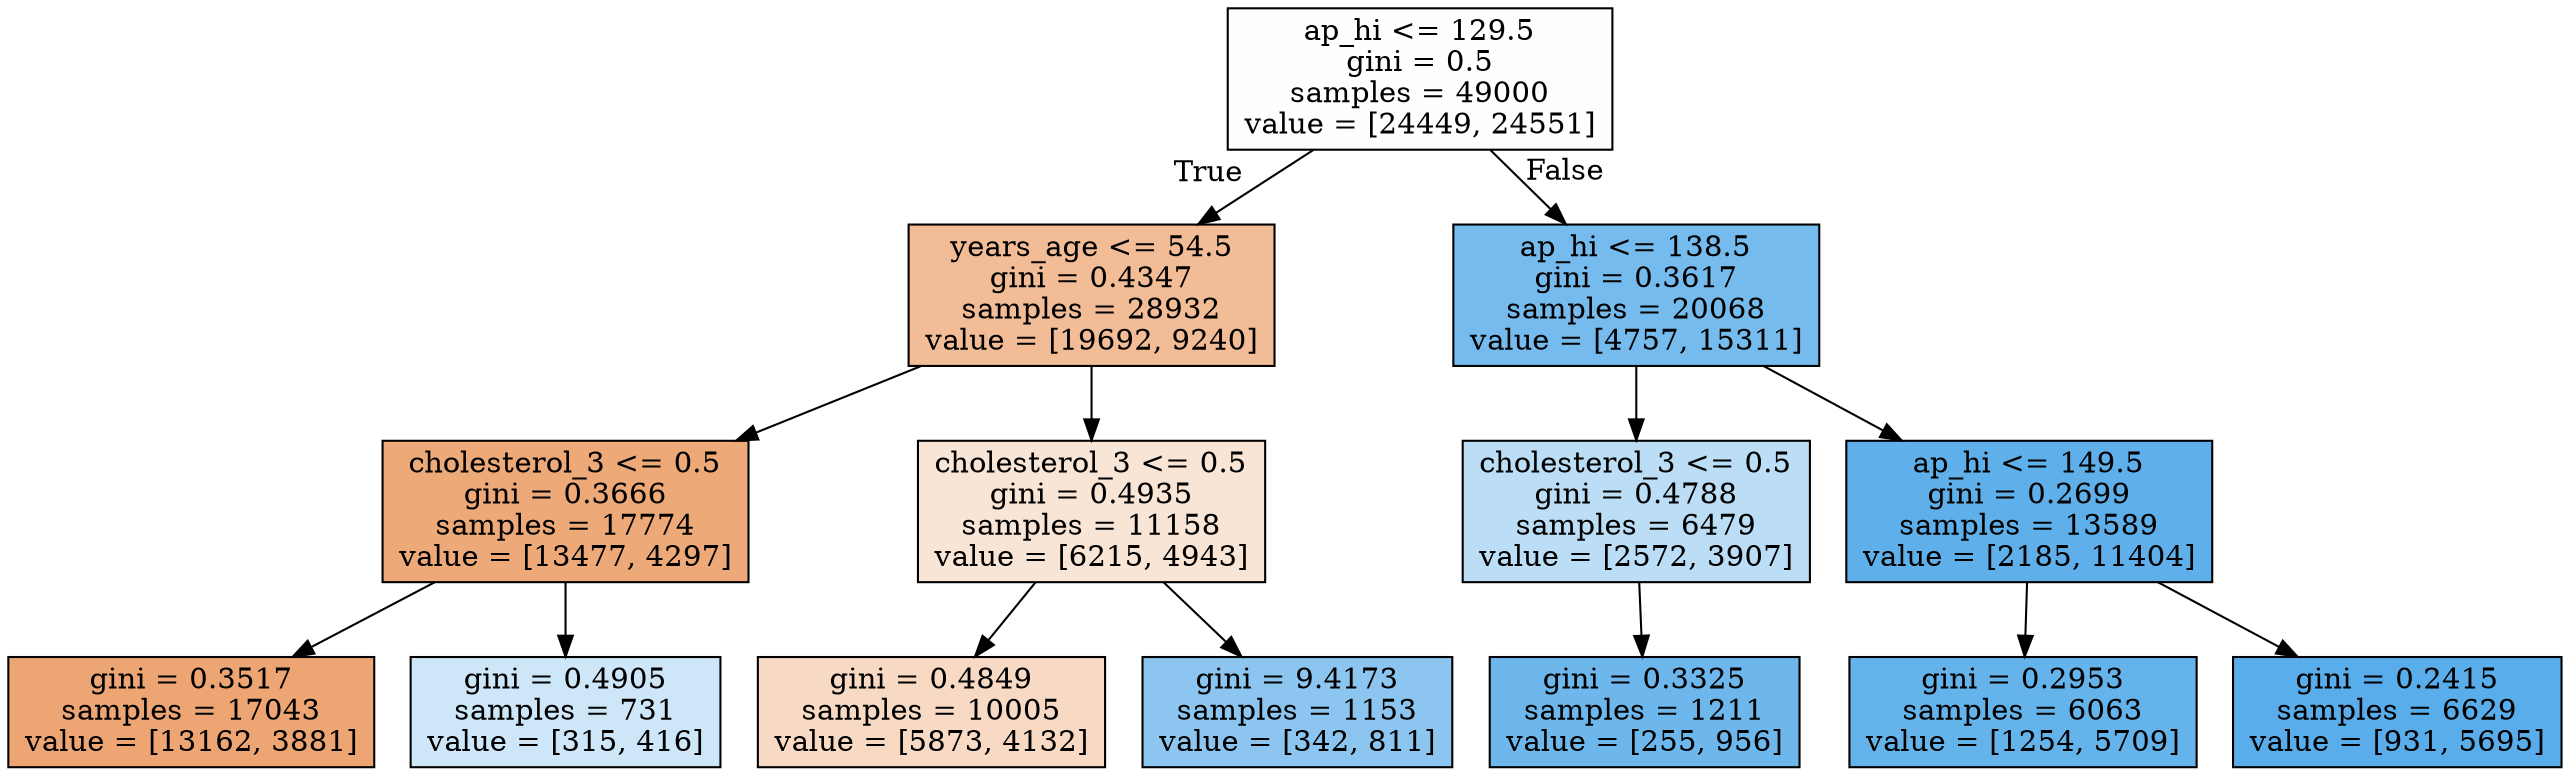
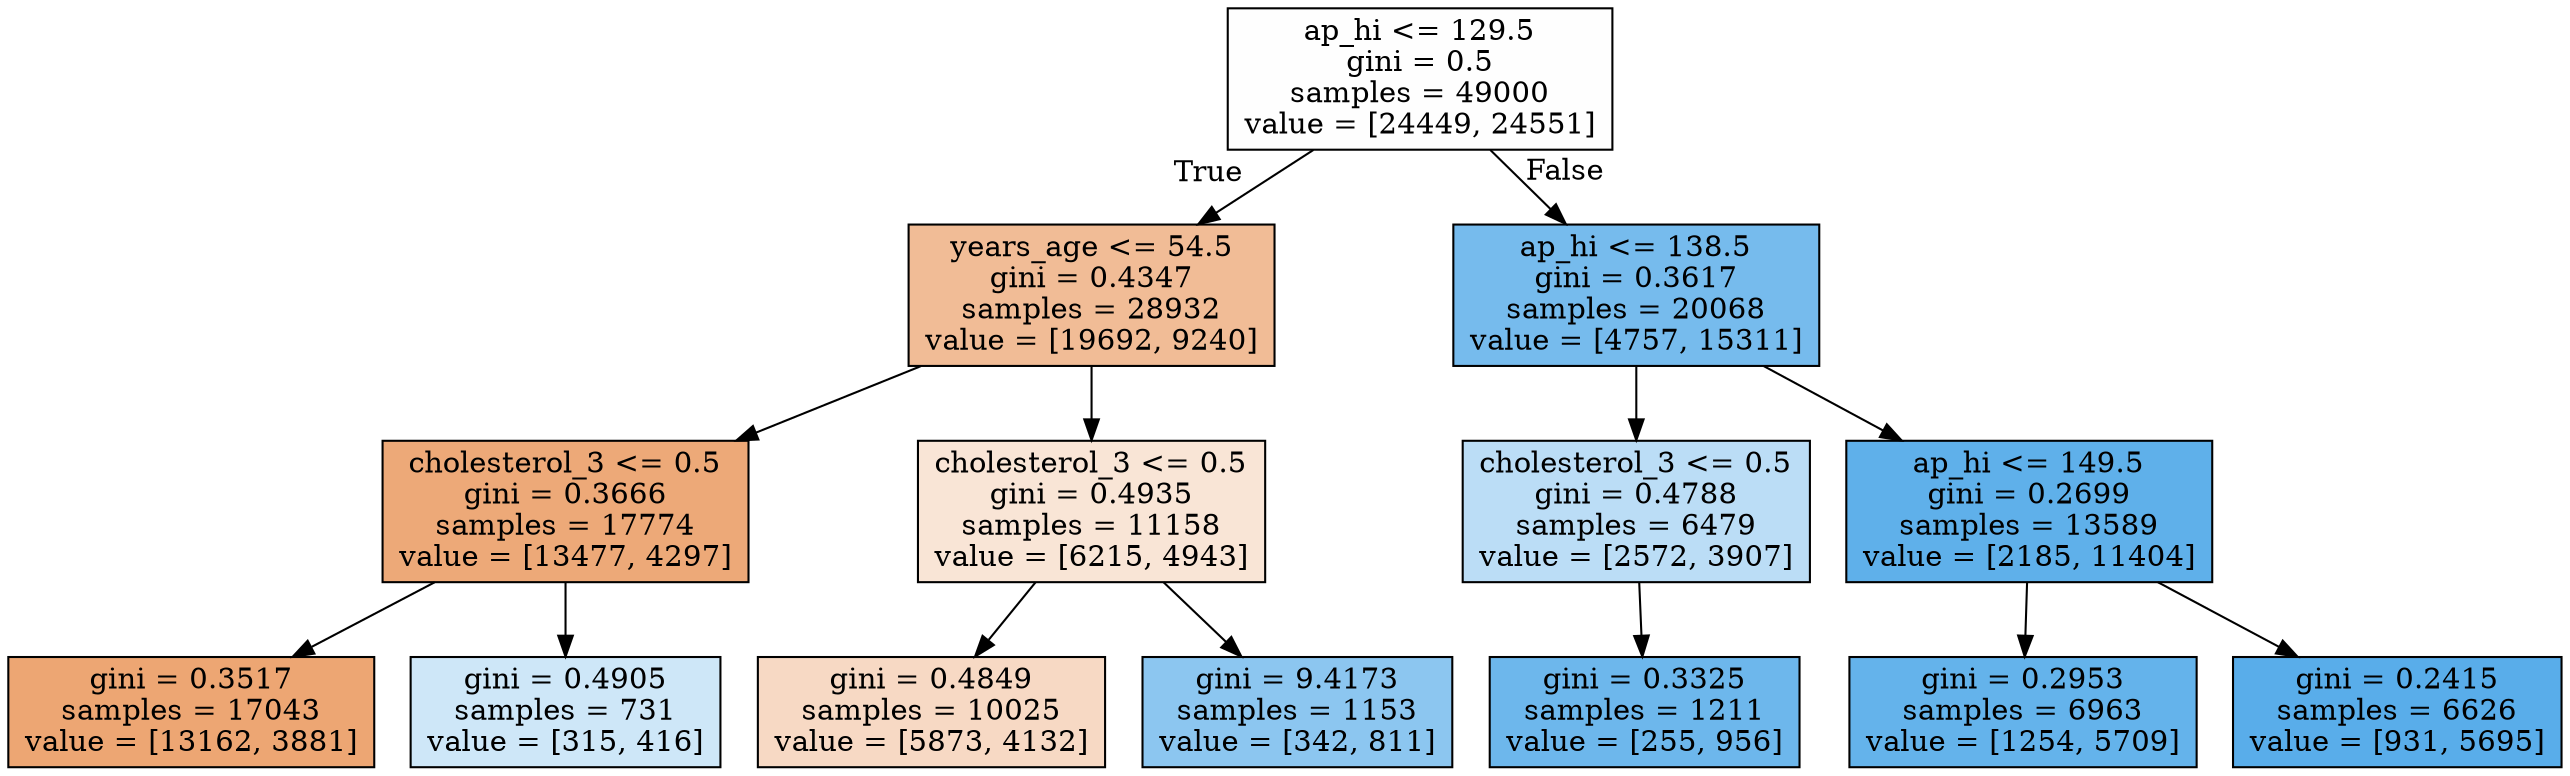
(931, 712) -> (931, 712)
(2023, 712) -> (2023, 712)
(2397, 712) -> (2397, 712)
